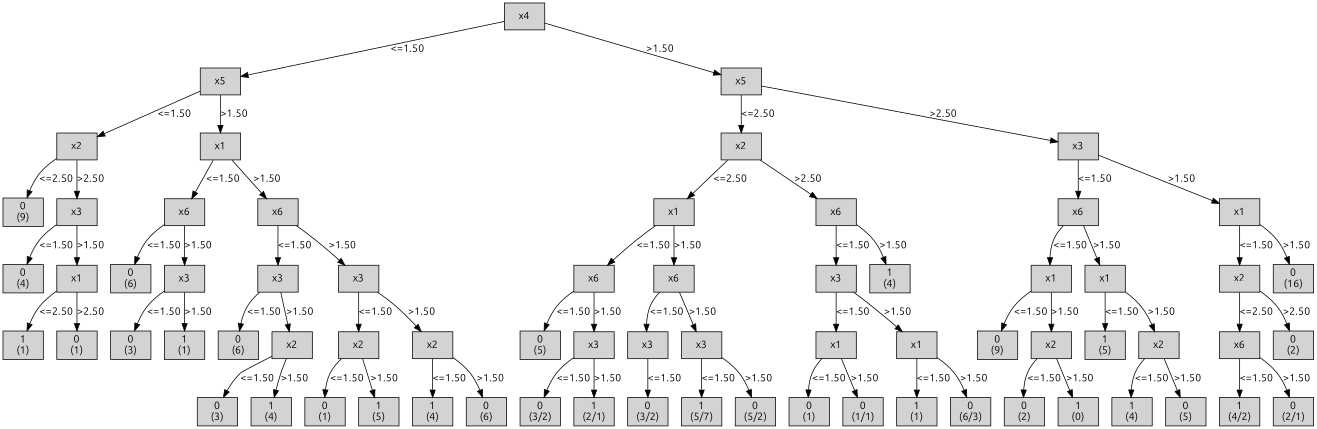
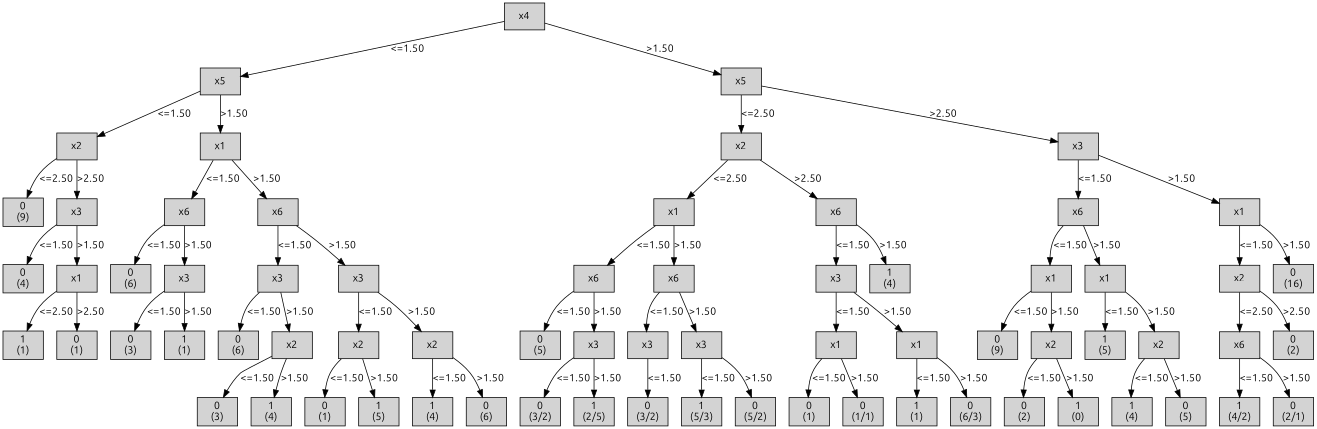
(594, 412) -> (594, 412)
(702, 412) -> (702, 412)
